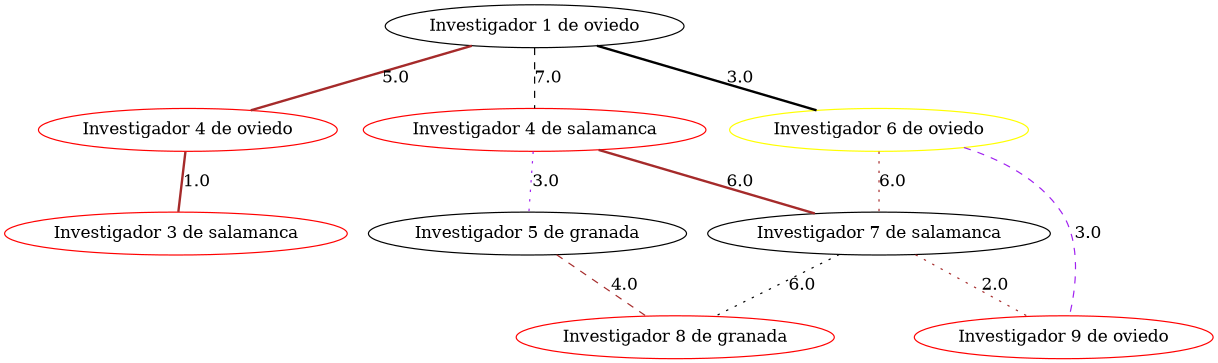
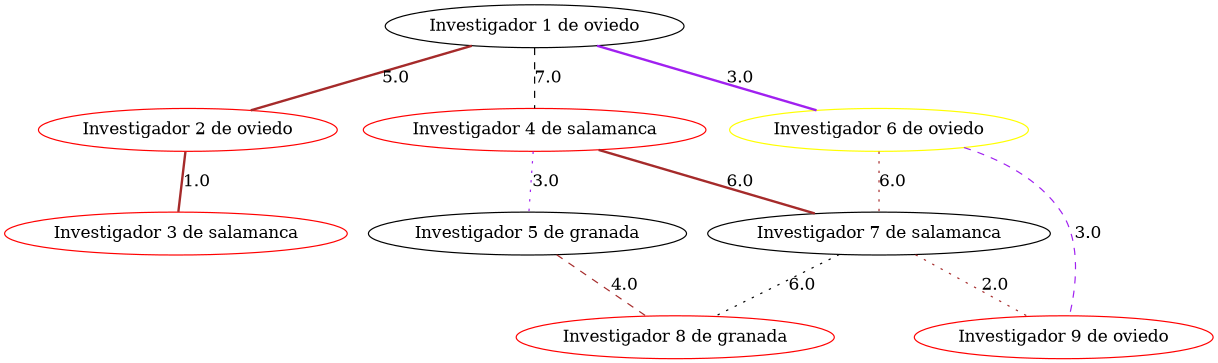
(707, 78) -> (707, 78)
(188, 130) -> (188, 130)
